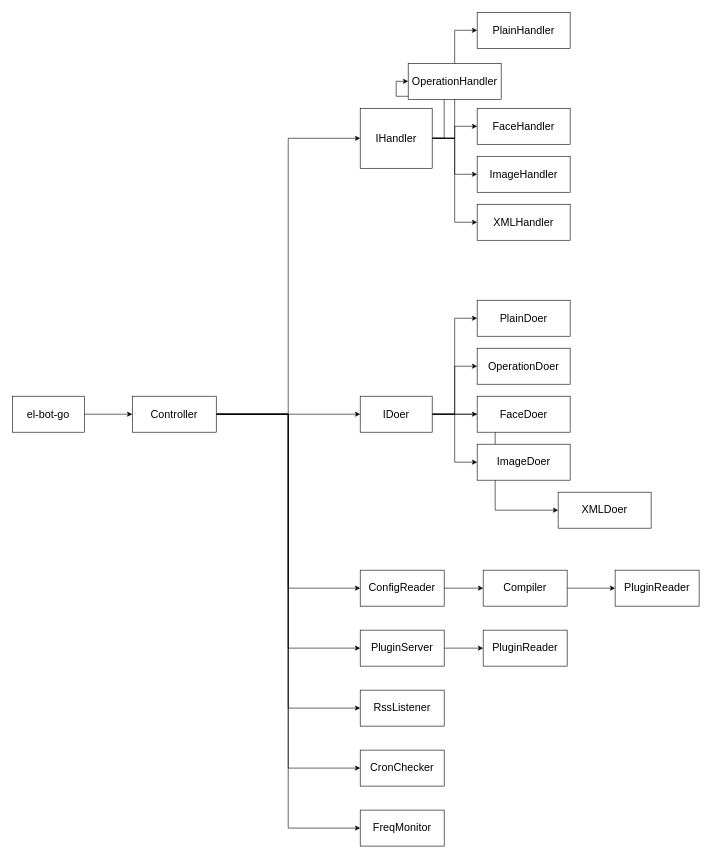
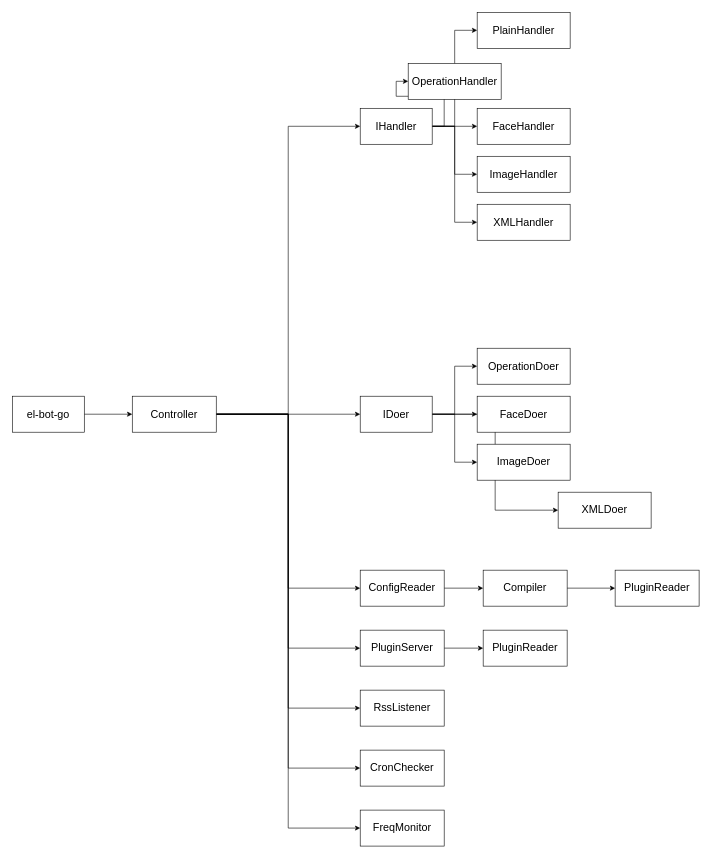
(396, 138) -> (396, 126)
(471, 318) -> none
(524, 318) -> none
